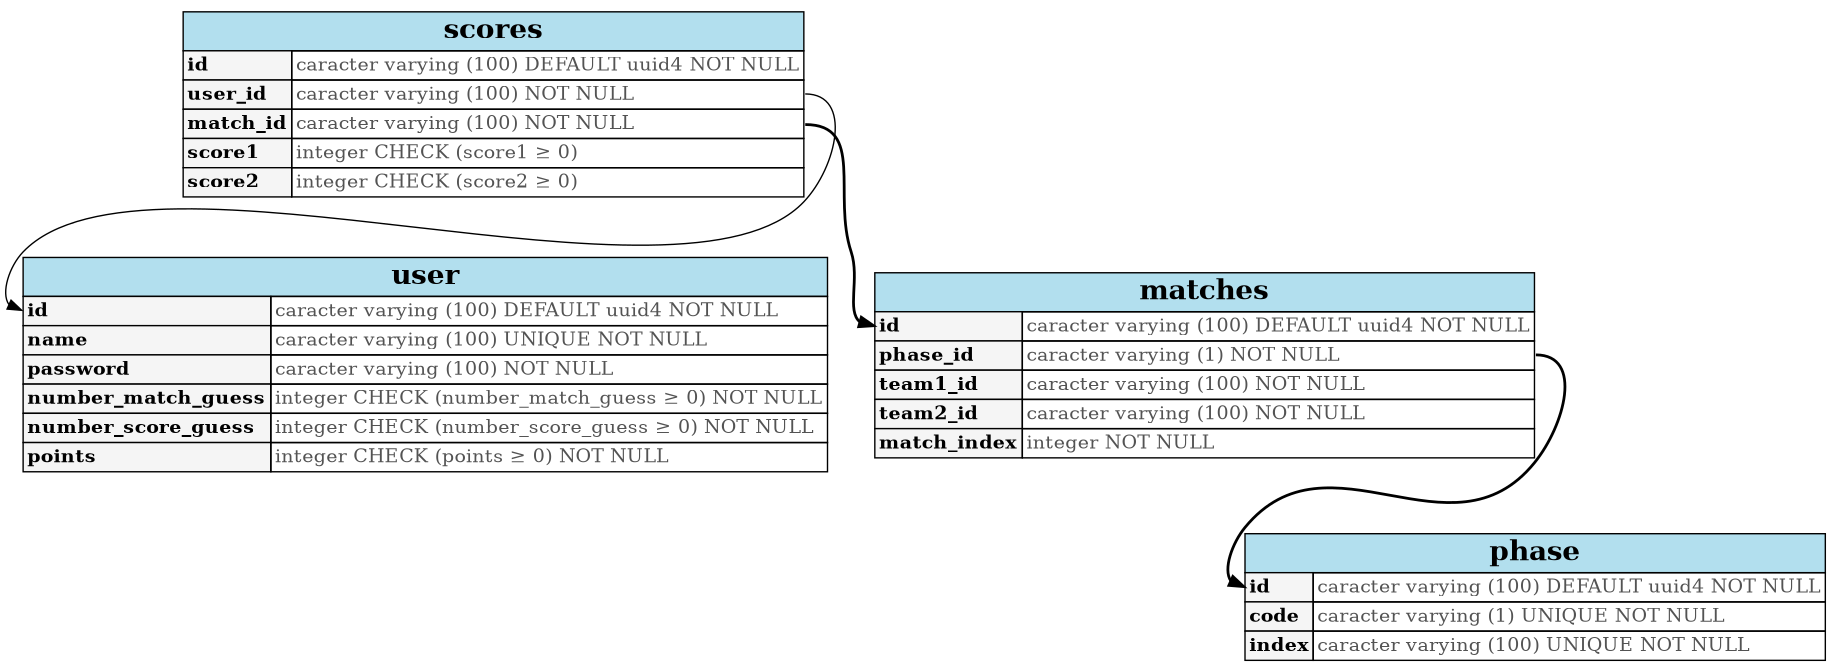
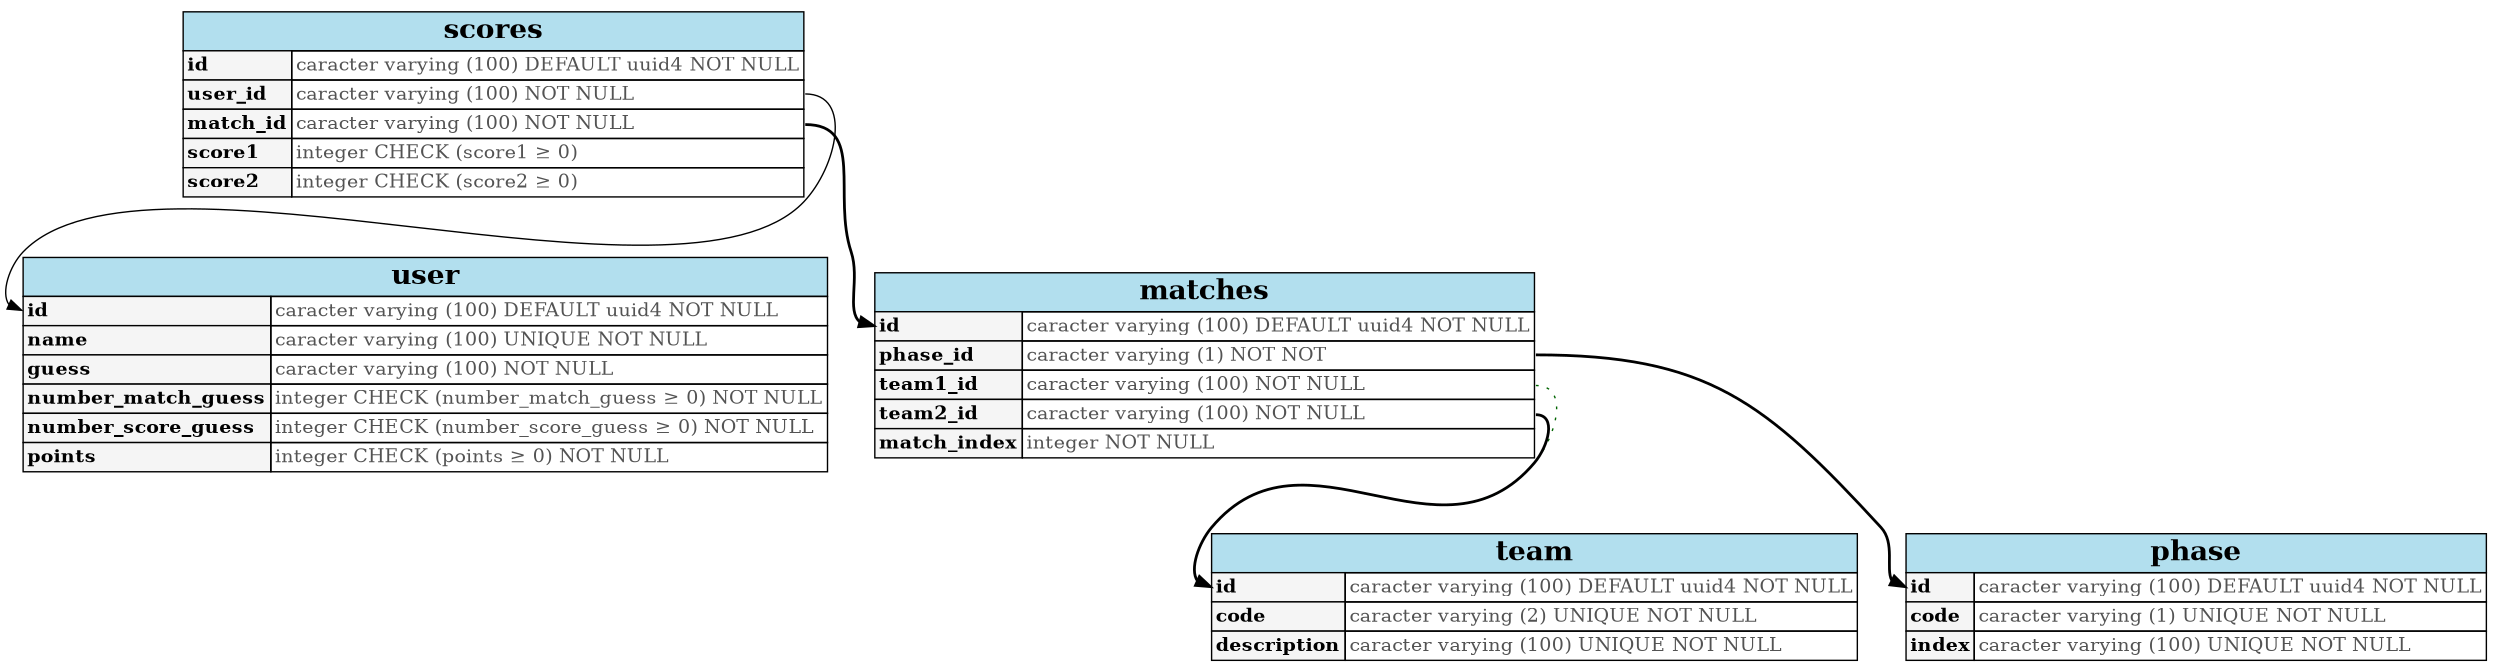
(1184, 355) -> (1177, 355)
(79, 369) -> (59, 369)
none -> (1534, 596)
